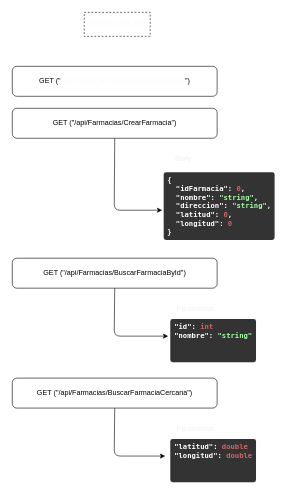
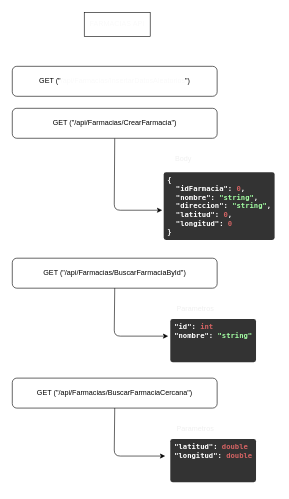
(117, 24) -> (117, 24)
